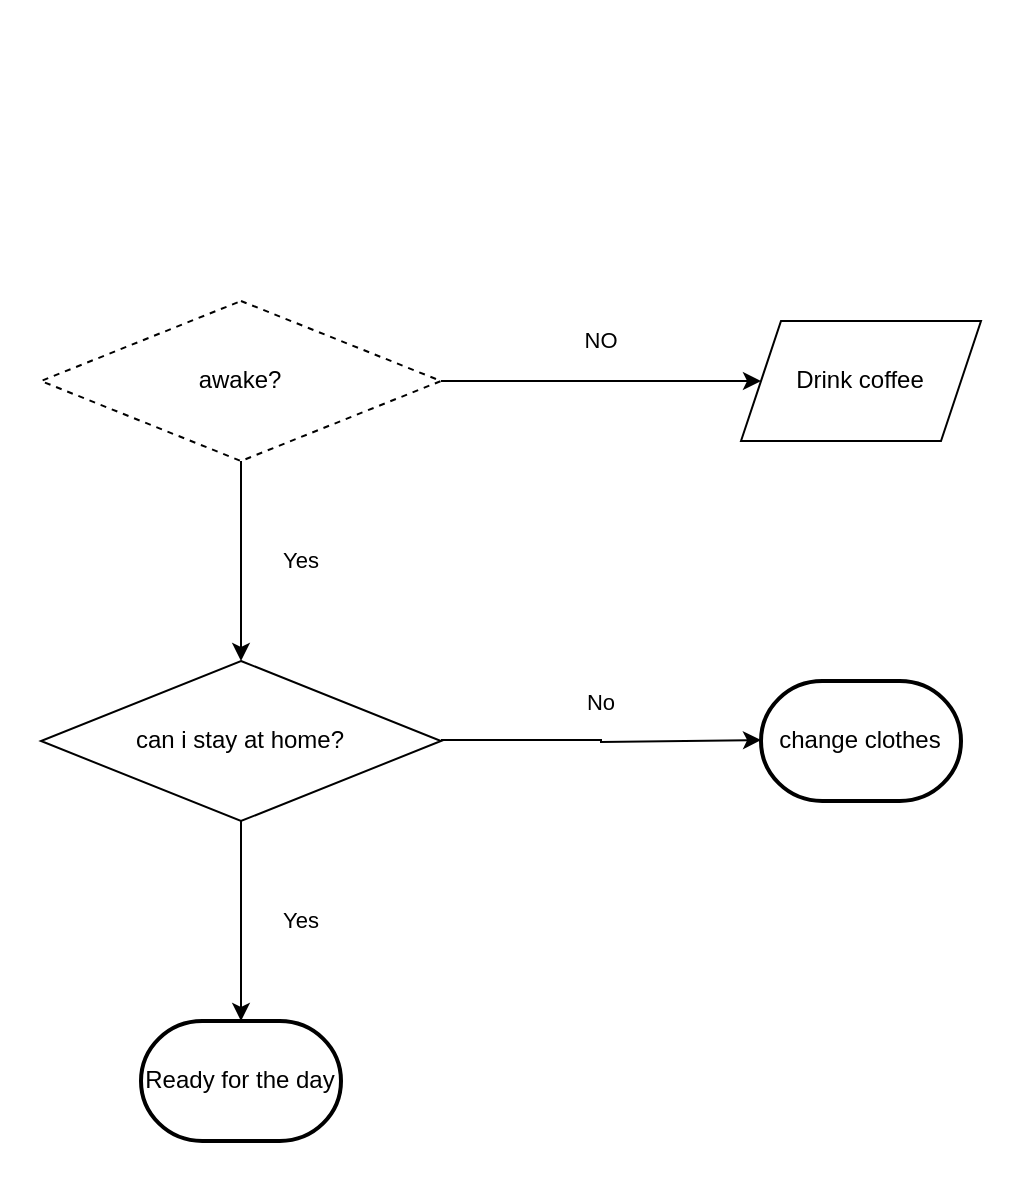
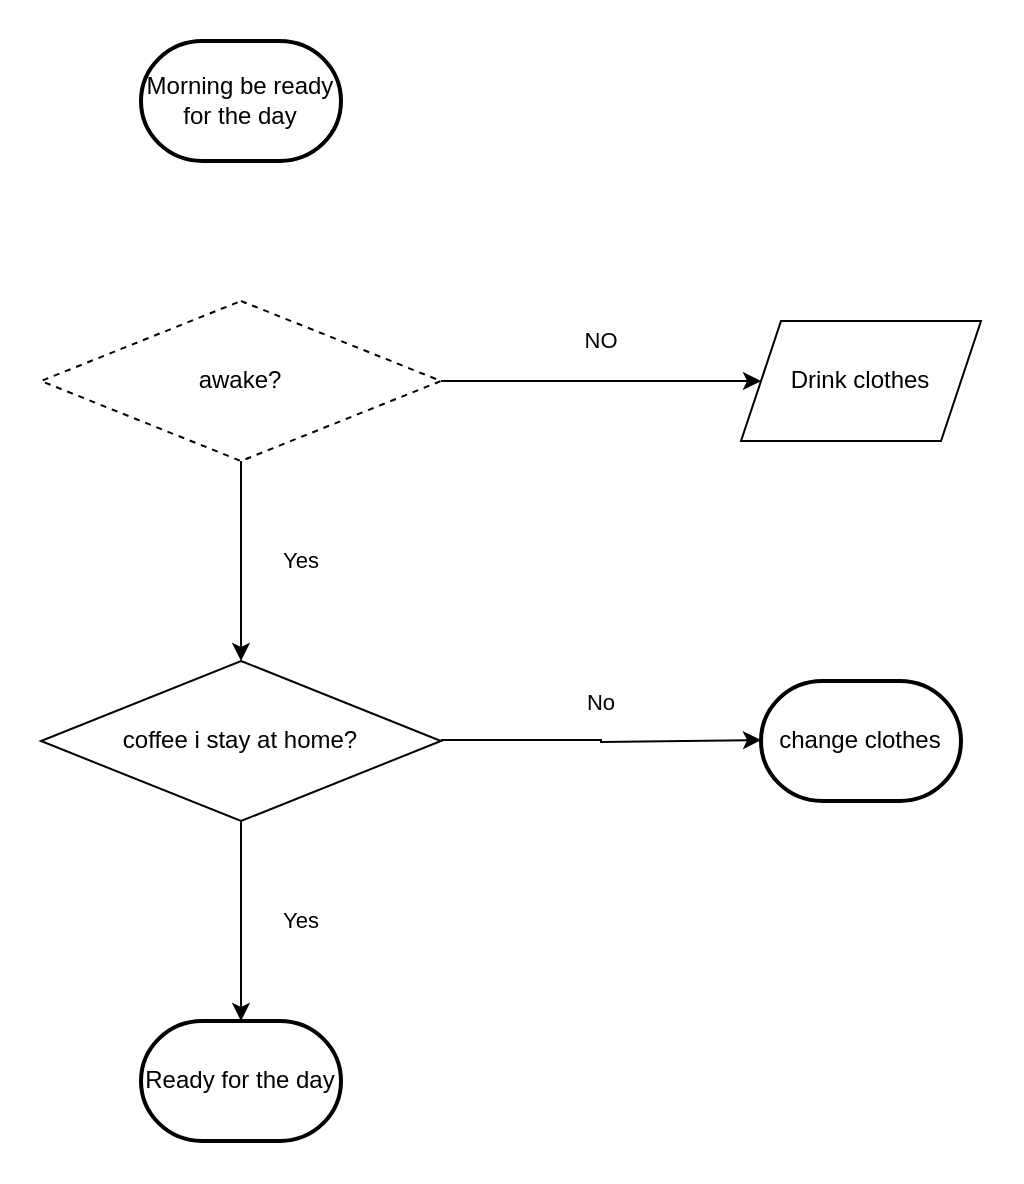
none -> (241, 101)
(861, 381) -> (861, 381)
(241, 741) -> (241, 741)
